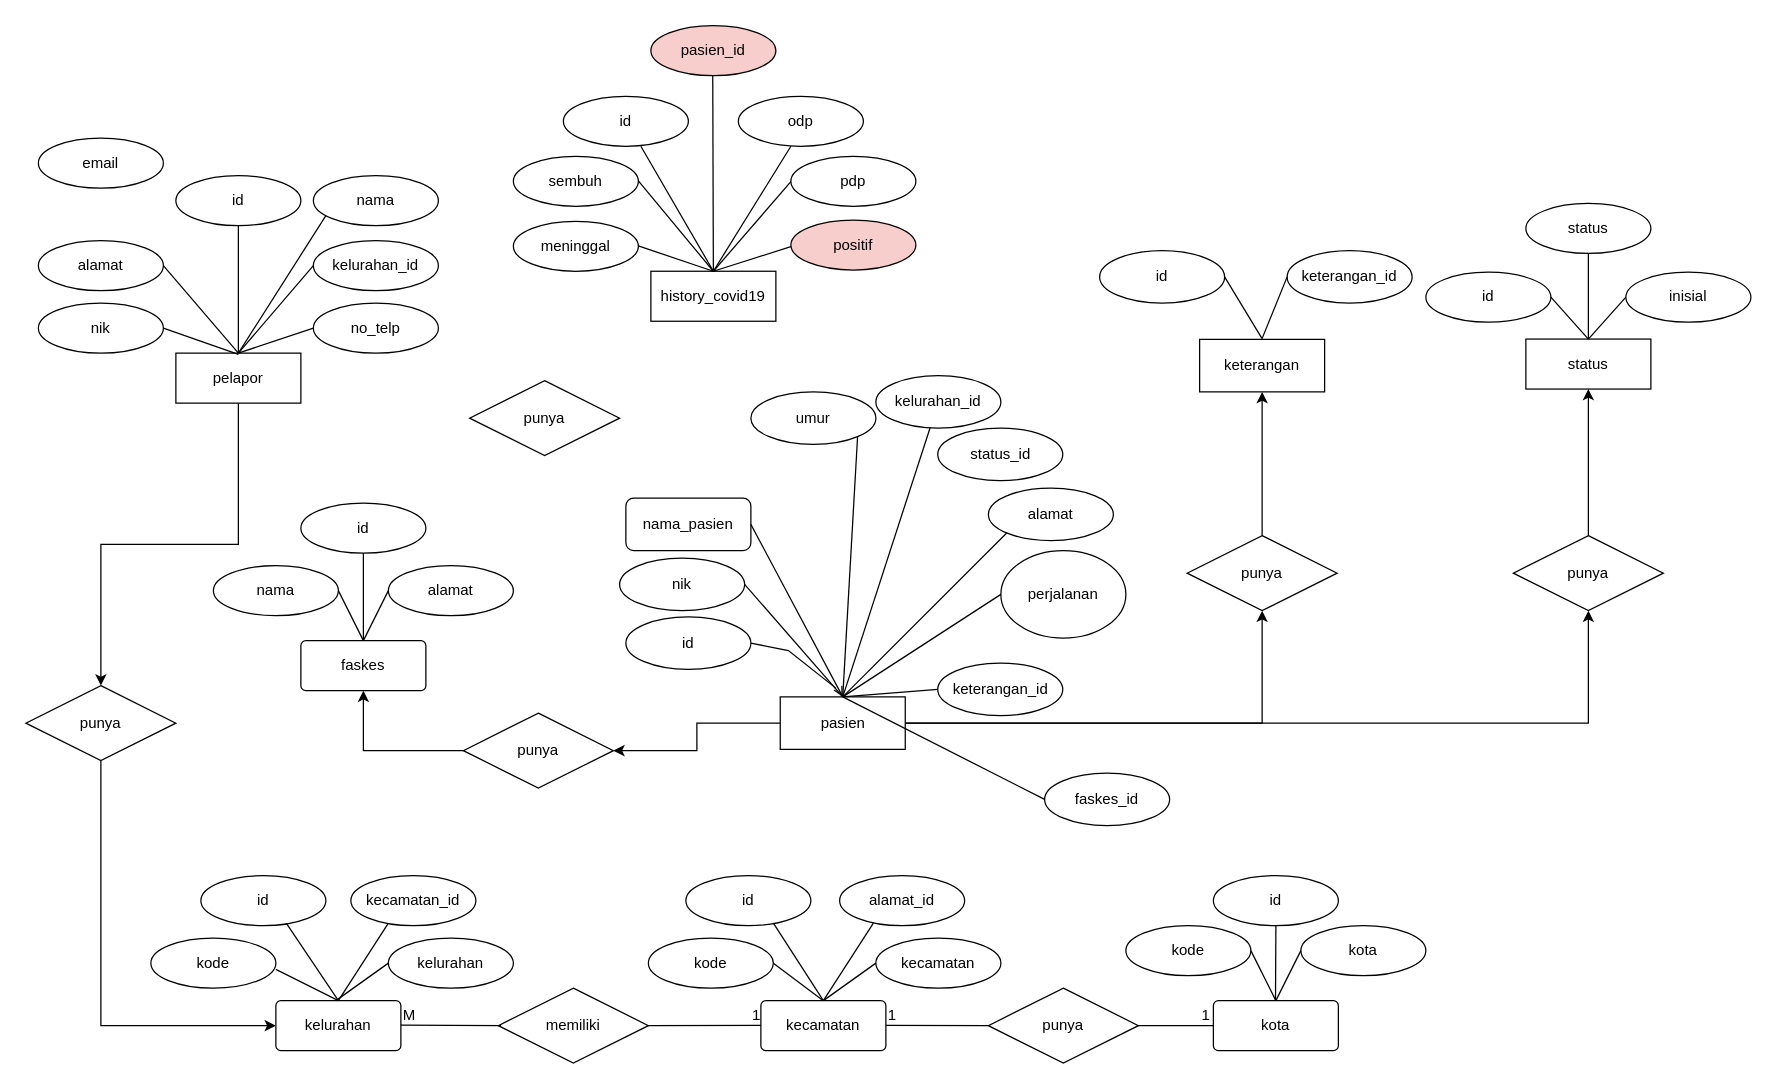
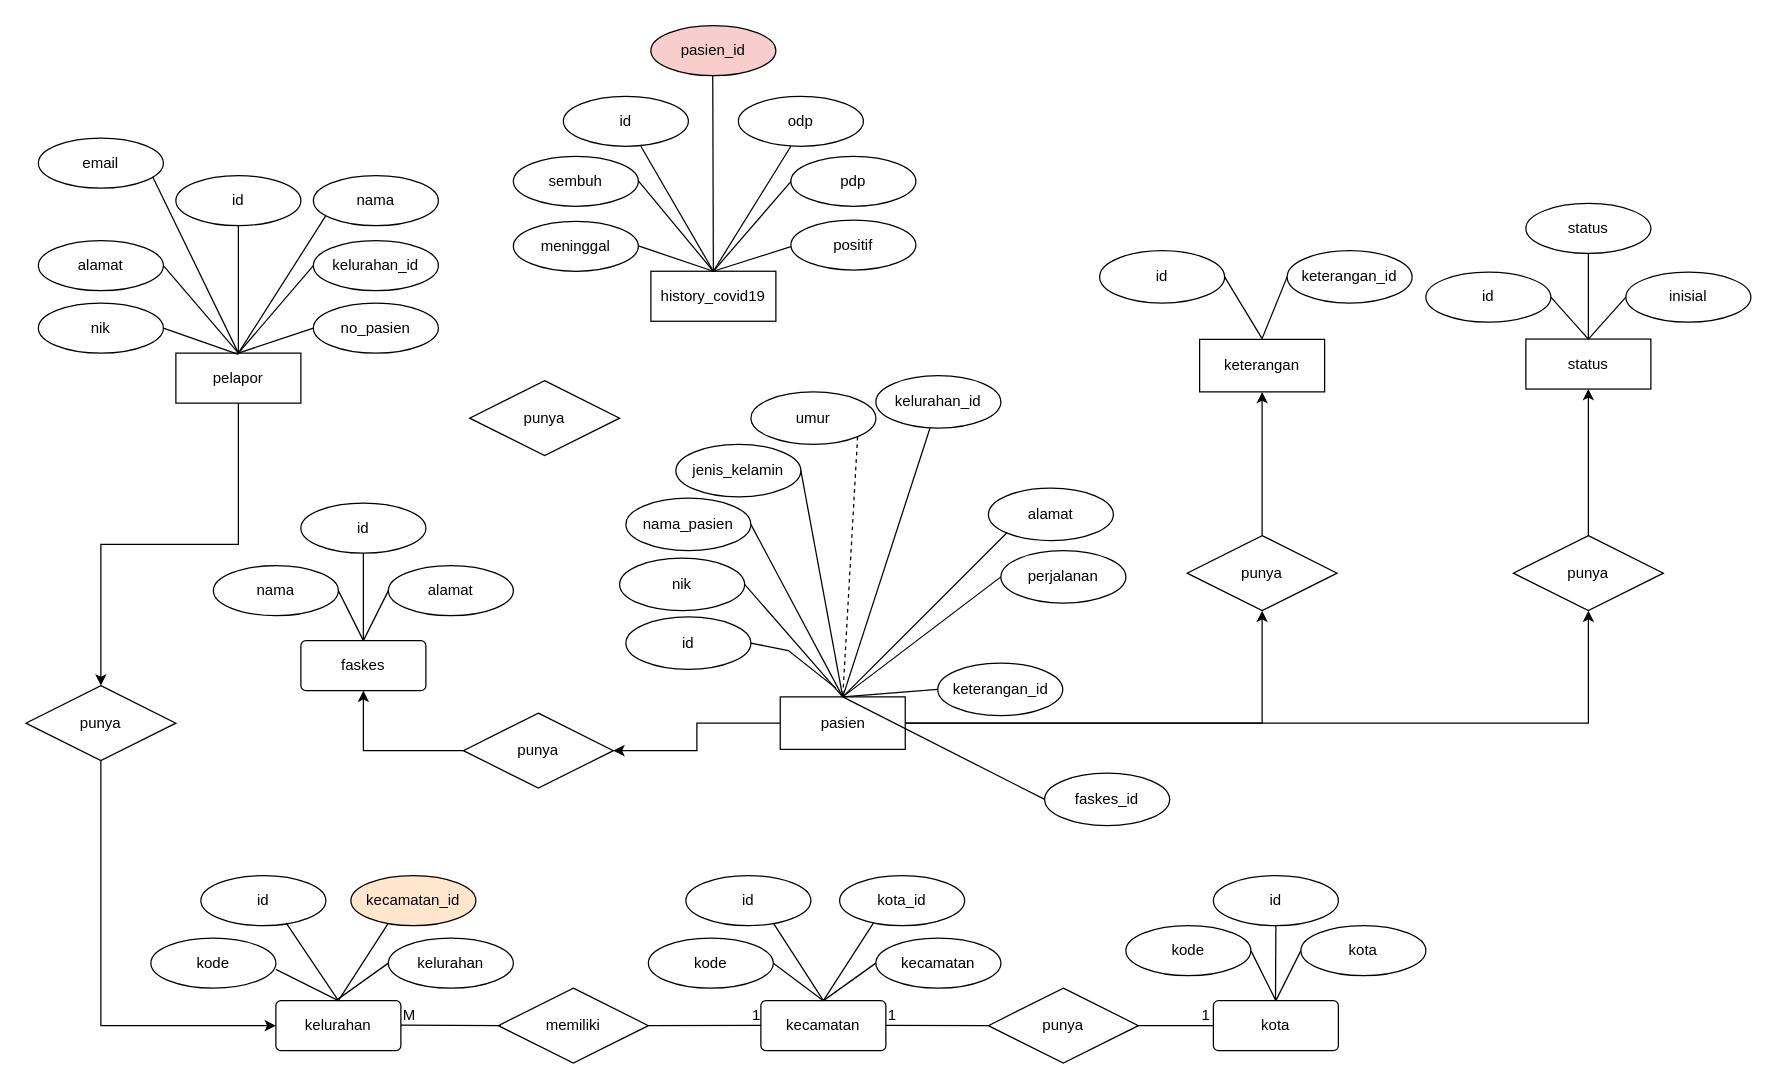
(853, 245) -> (853, 245)
none -> (193, 260)
(376, 328) -> (376, 328)
(1000, 454) -> none
none -> (738, 471)
(688, 524) -> (688, 524)
(752, 527) -> (752, 527)
(850, 562) -> (850, 562)
none -> (821, 579)
(1063, 594) -> (1063, 577)
(413, 901) -> (413, 901)
(902, 901) -> (902, 901)
